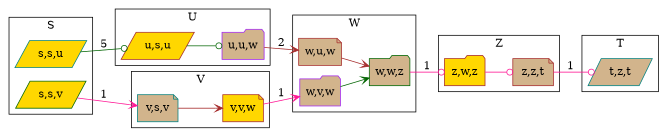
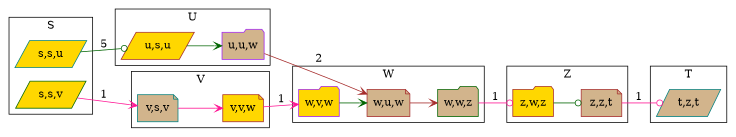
(201, 46) -> (200, 46)
(496, 72) -> (564, 103)
(351, 83) -> (349, 103)
(320, 92) -> (319, 103)
(197, 108) -> (197, 108)
